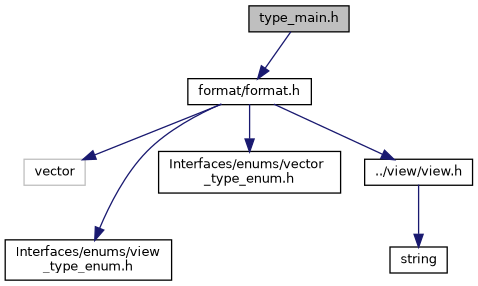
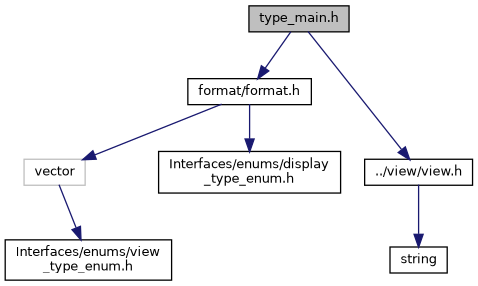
(328, 129) -> (355, 90)
(146, 152) -> (68, 206)
(250, 172) -> (250, 172)
